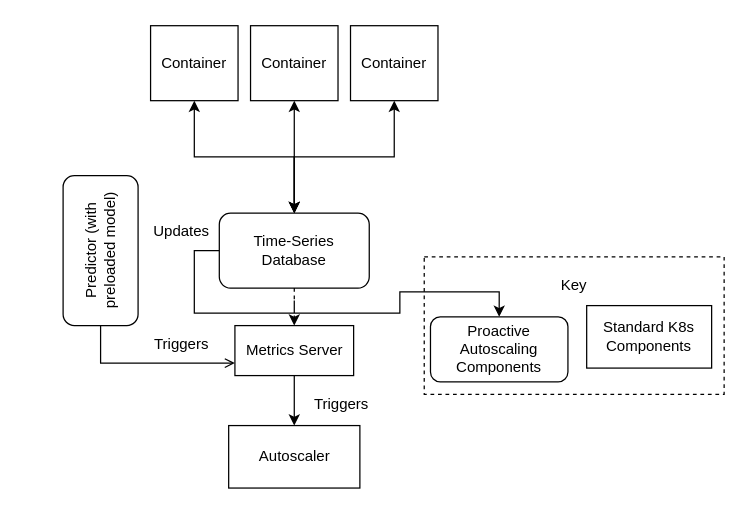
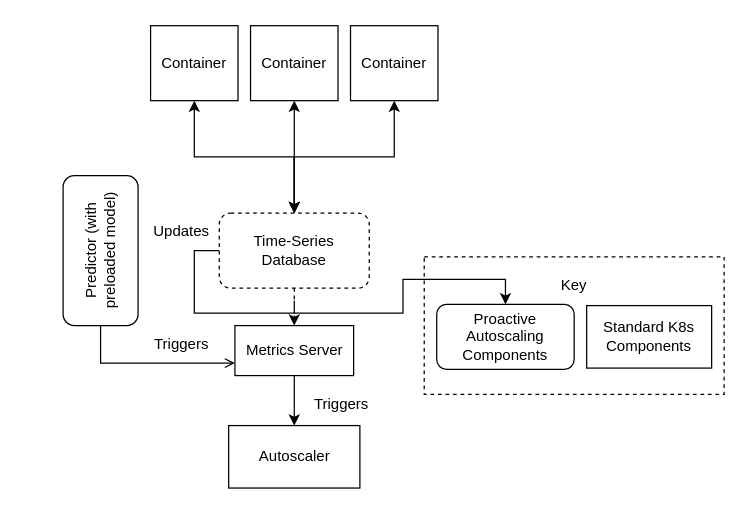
(294, 251) -> (294, 251)
(499, 349) -> (506, 337)
